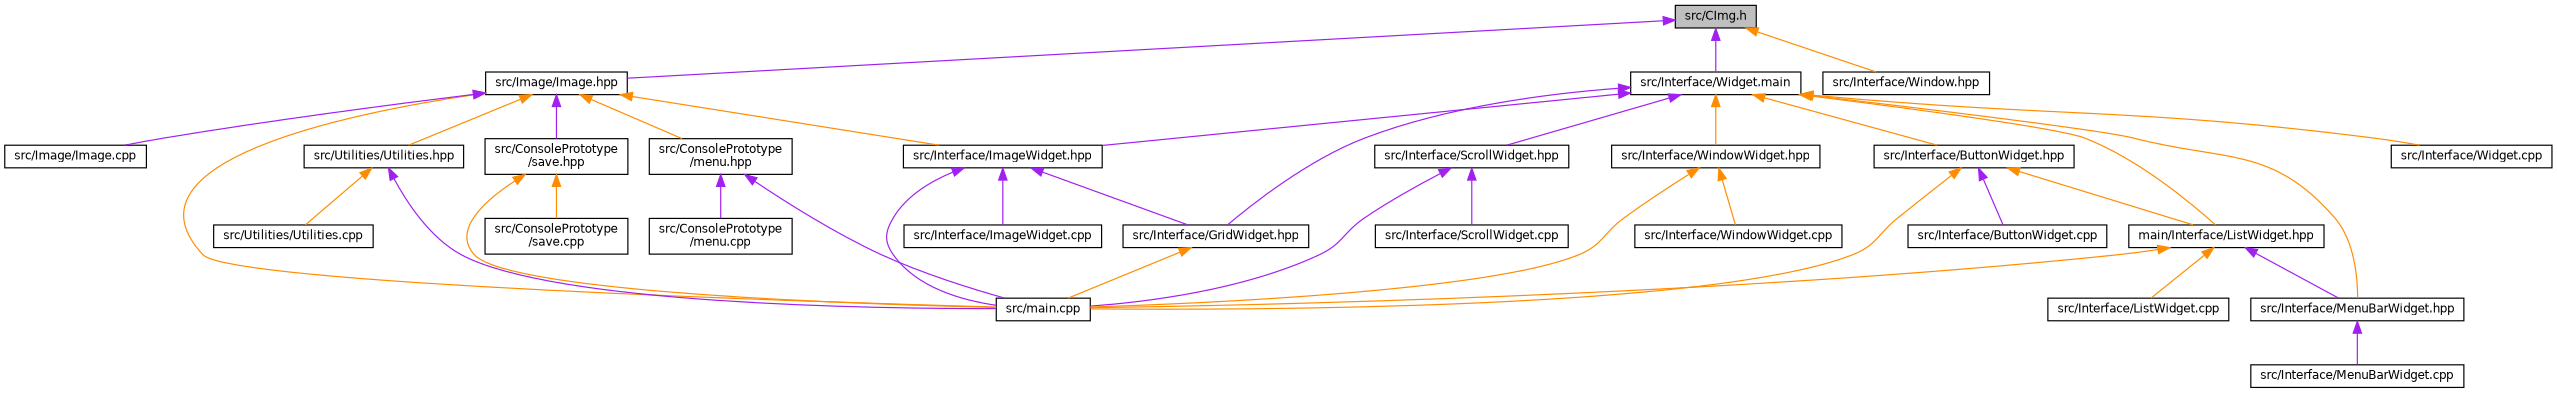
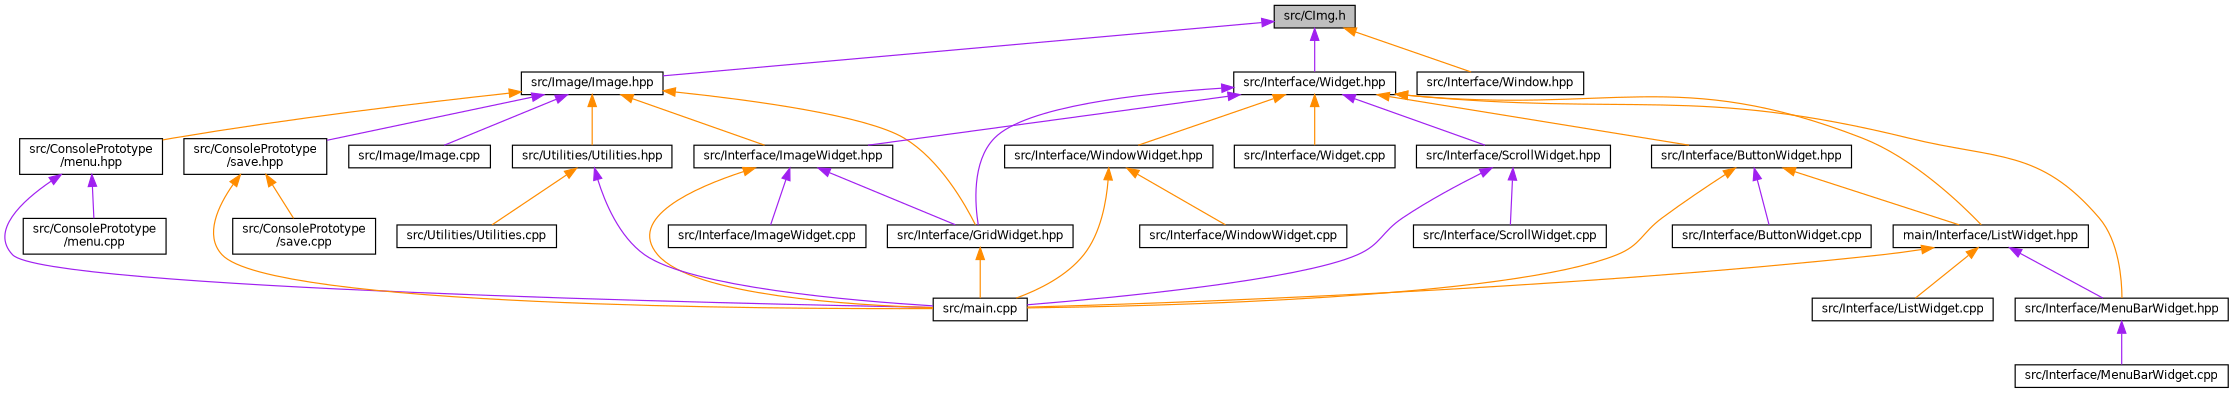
(1716, 83) -> (1315, 83)
(891, 250) -> (652, 244)
(413, 282) -> (847, 119)
